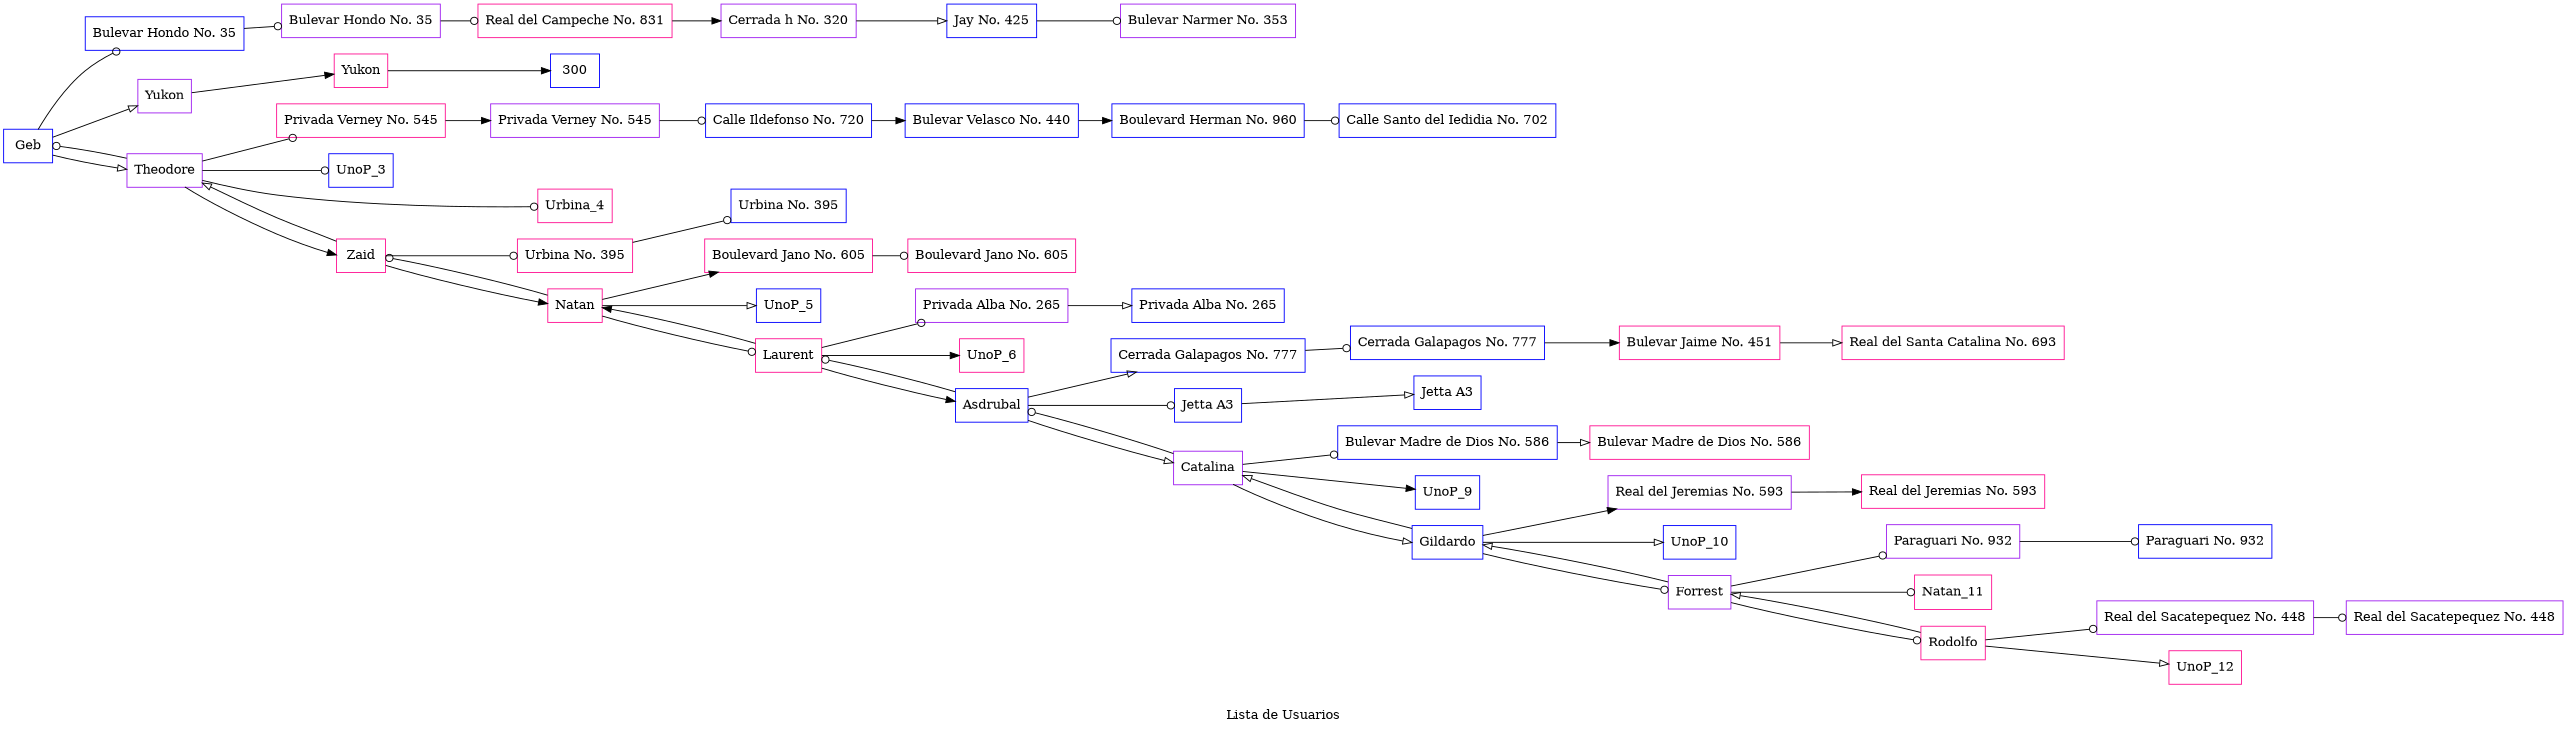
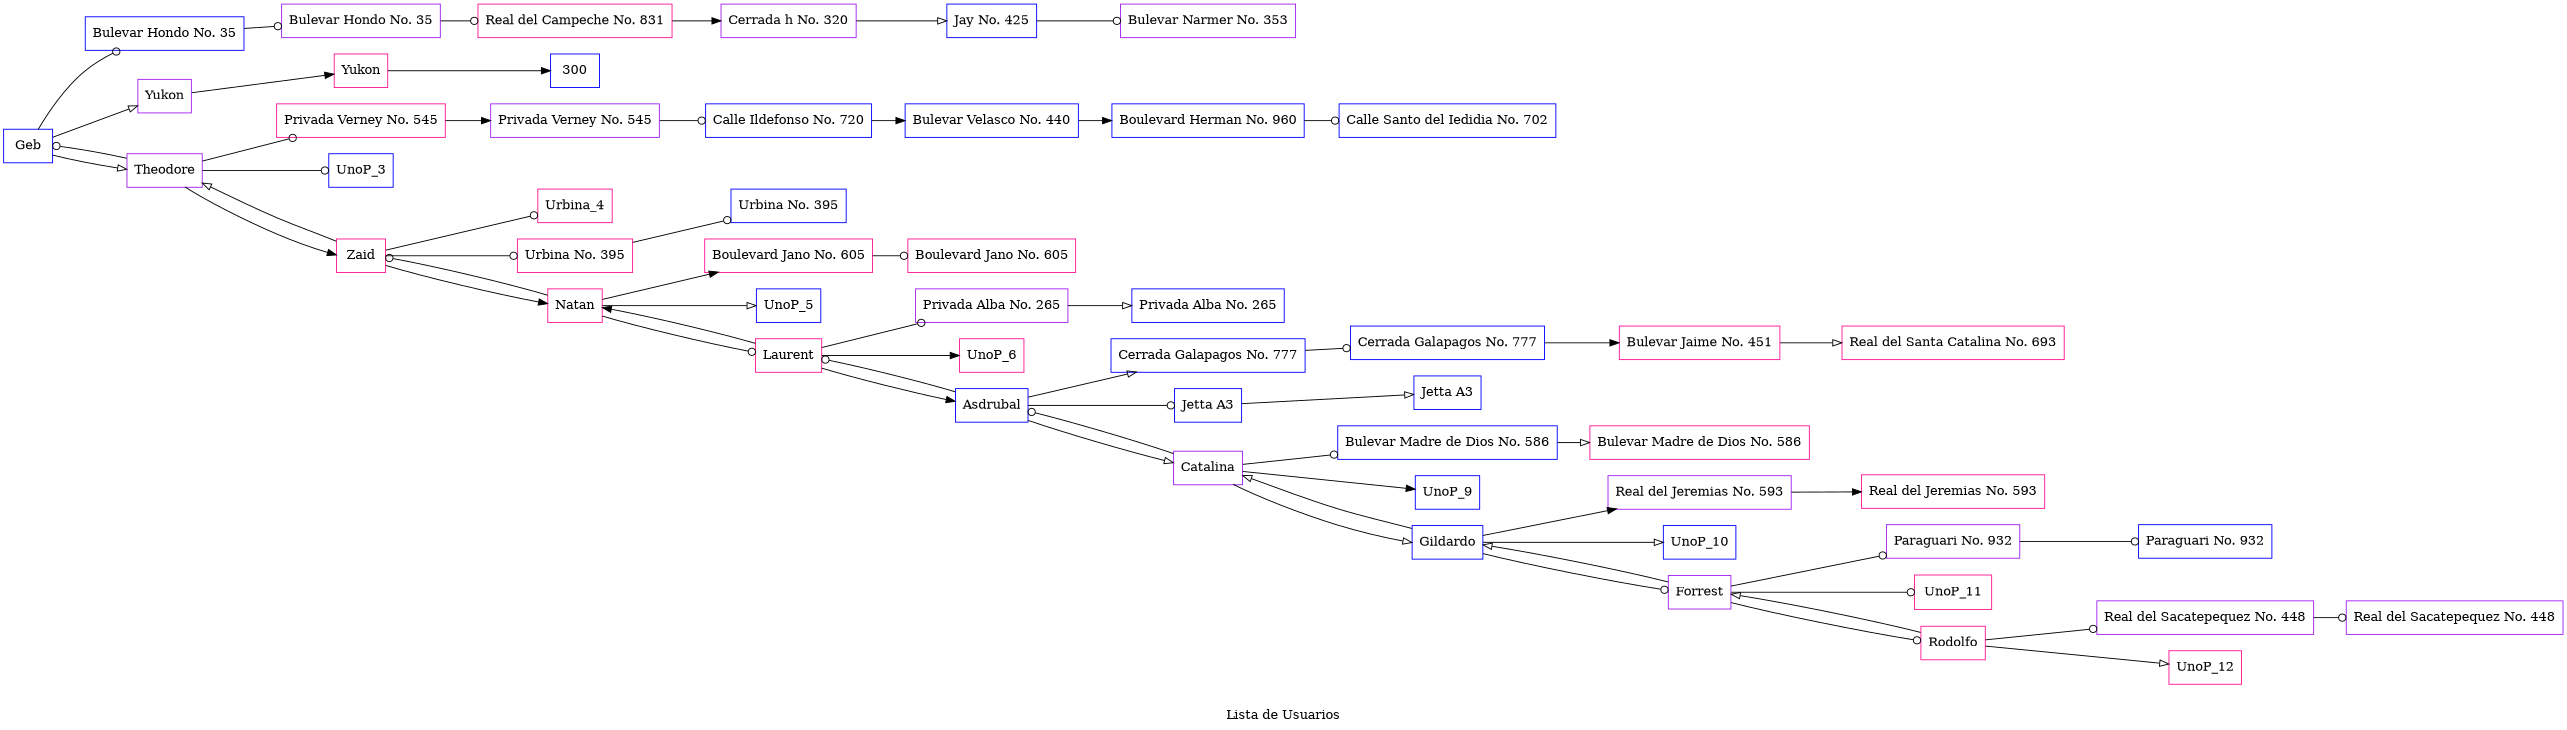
(365, 203) -> (458, 233)
(1953, 592) -> (1953, 592)
